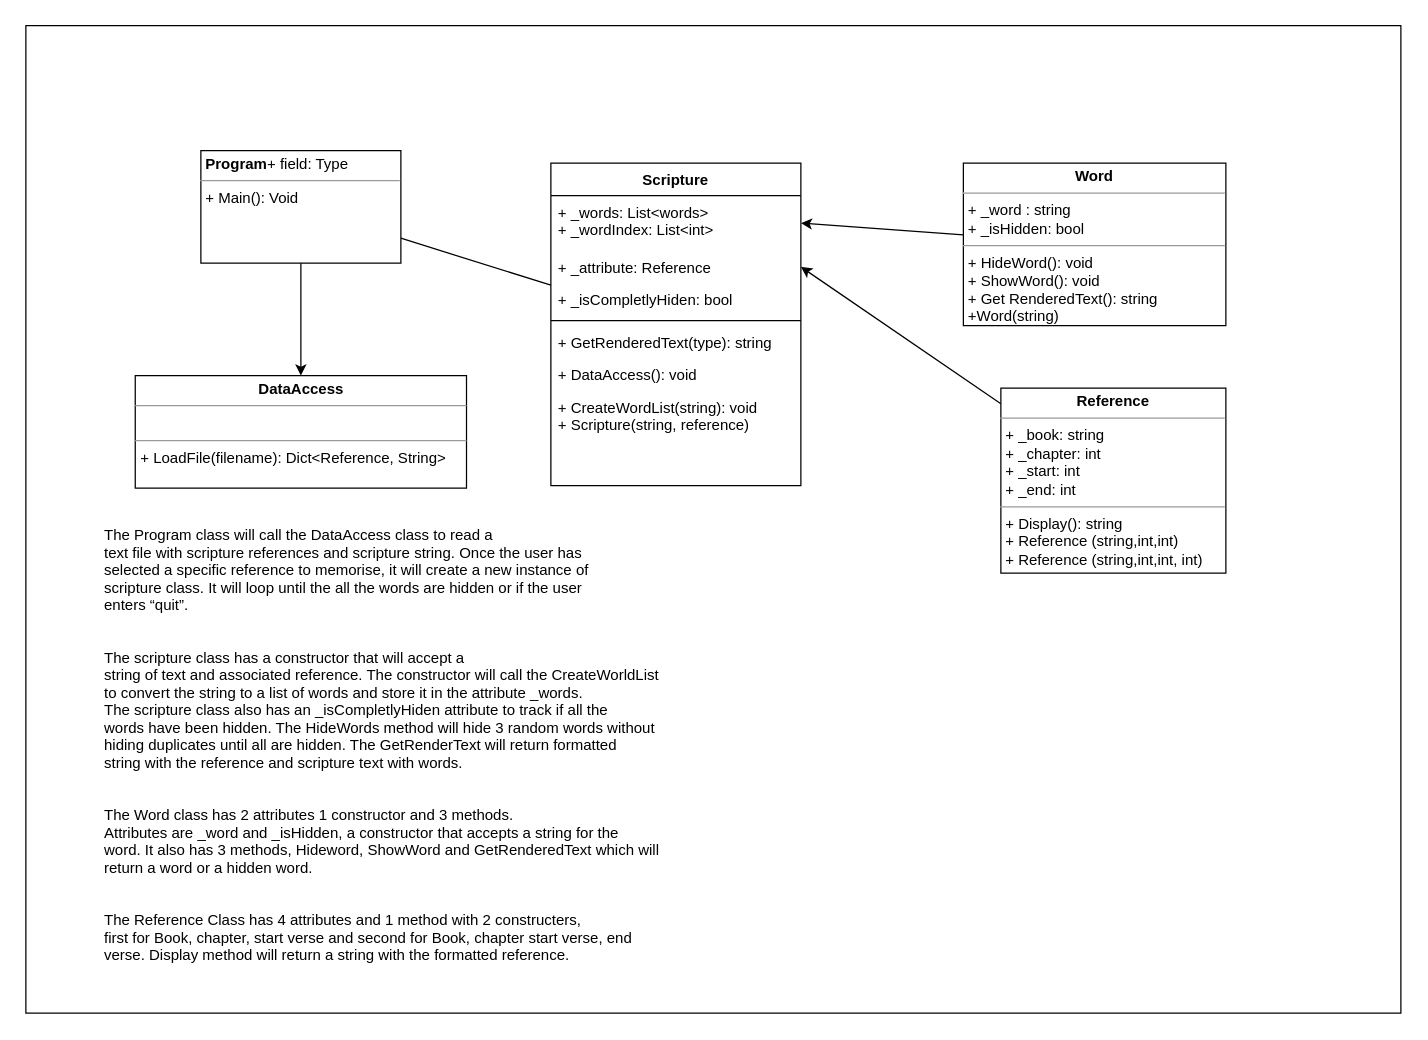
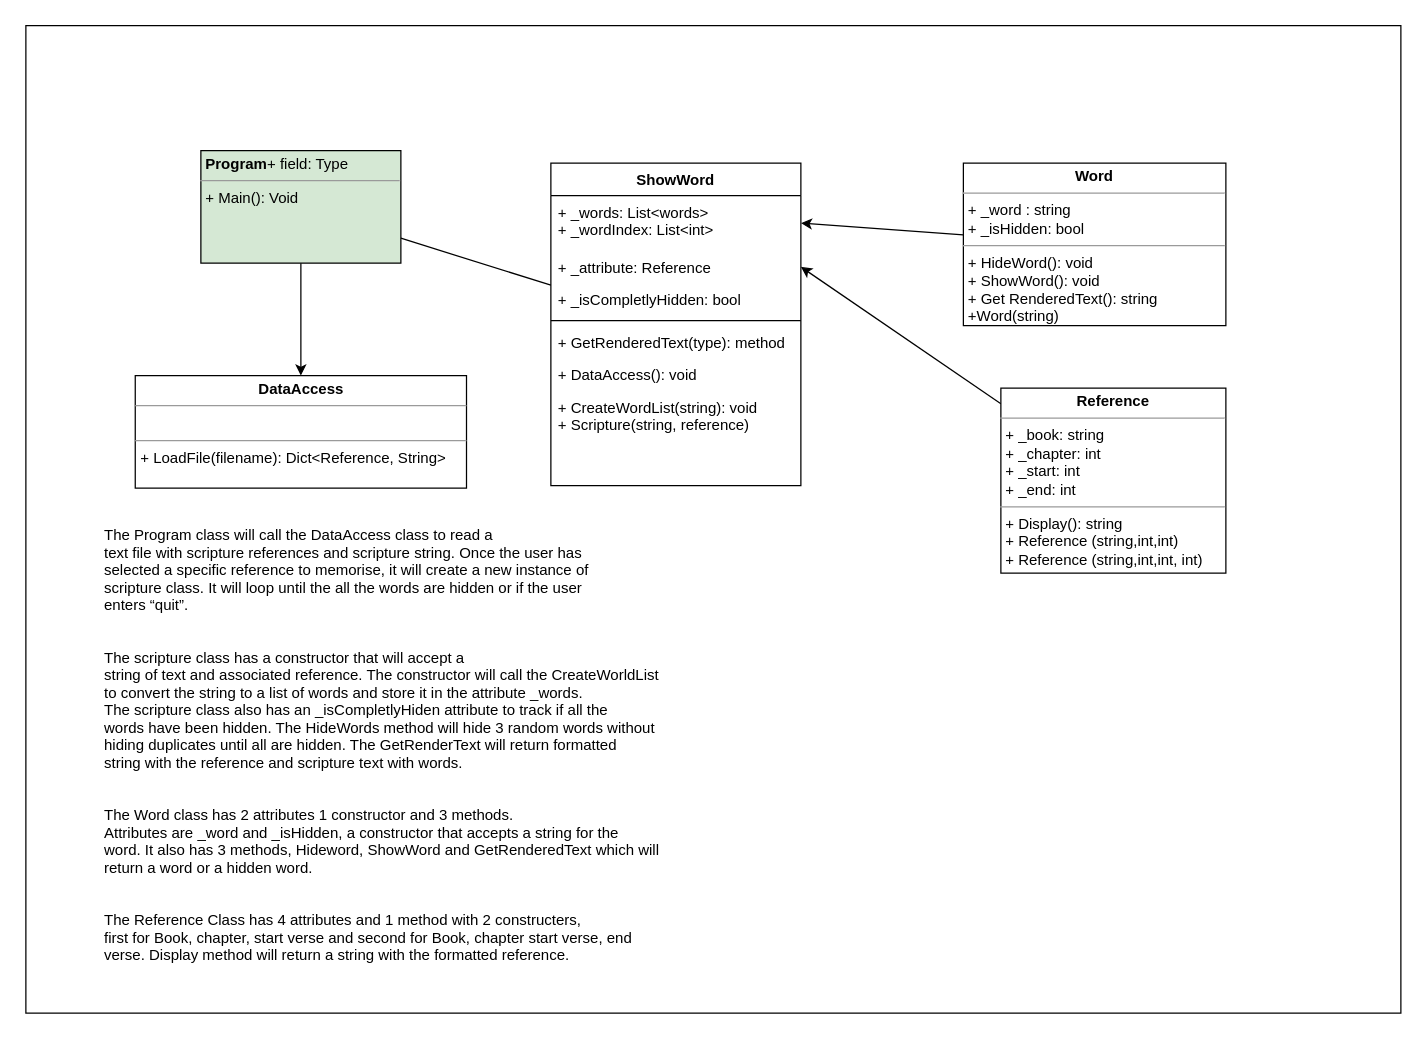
(675, 180) -> (675, 180)
(301, 207) -> (301, 207)
(647, 300) -> (651, 300)
(680, 343) -> (682, 343)
